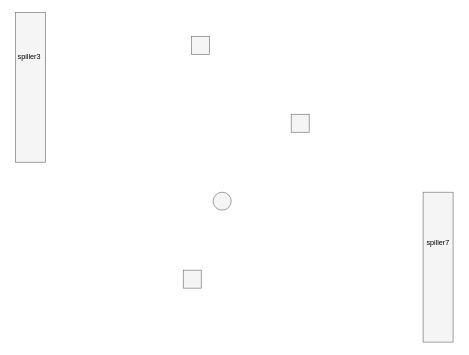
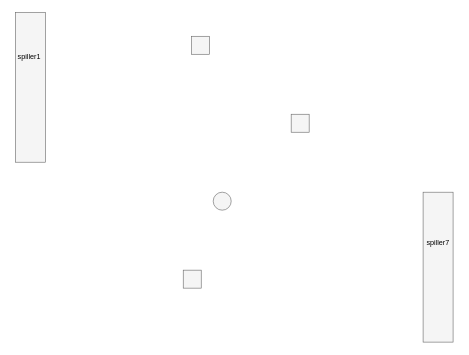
(30, 57) -> (30, 57)
